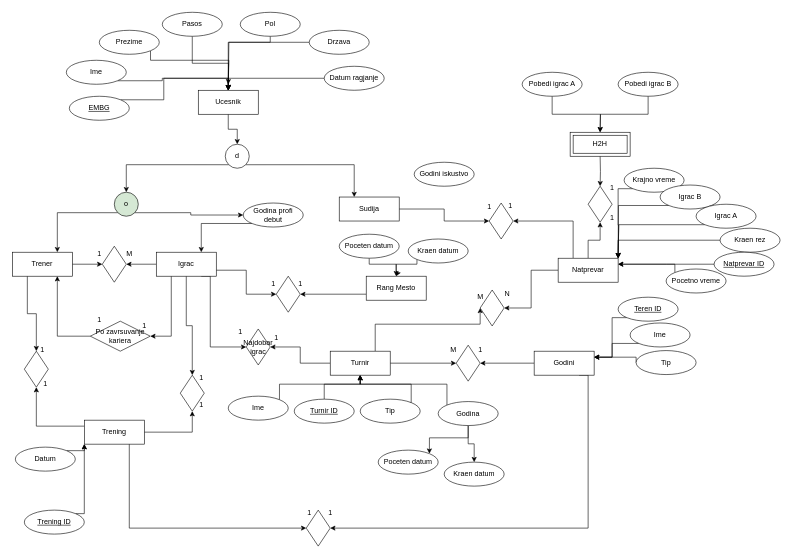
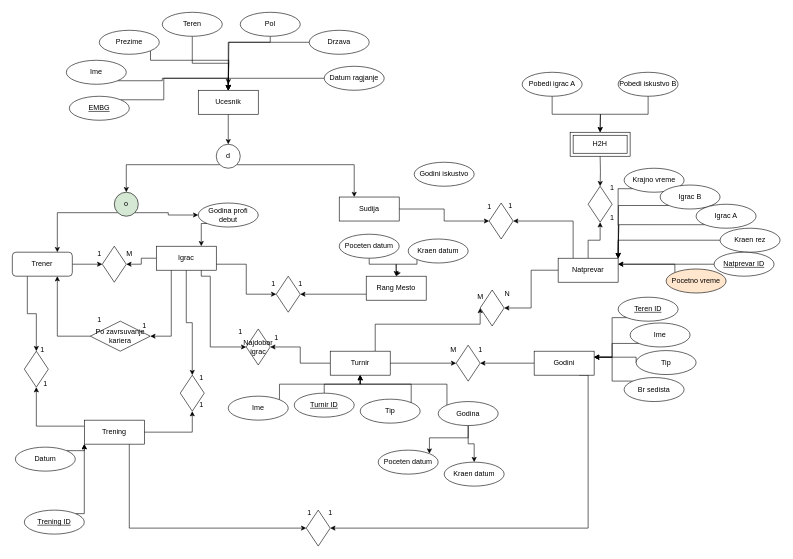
(192, 24) -> (192, 24)
(648, 84) -> (648, 84)
(237, 156) -> (228, 156)
(273, 215) -> (228, 215)
(42, 264) -> (42, 264)
(186, 264) -> (186, 258)
(696, 281) -> (696, 281)
none -> (612, 381)
none -> (654, 390)
(324, 411) -> (324, 405)
